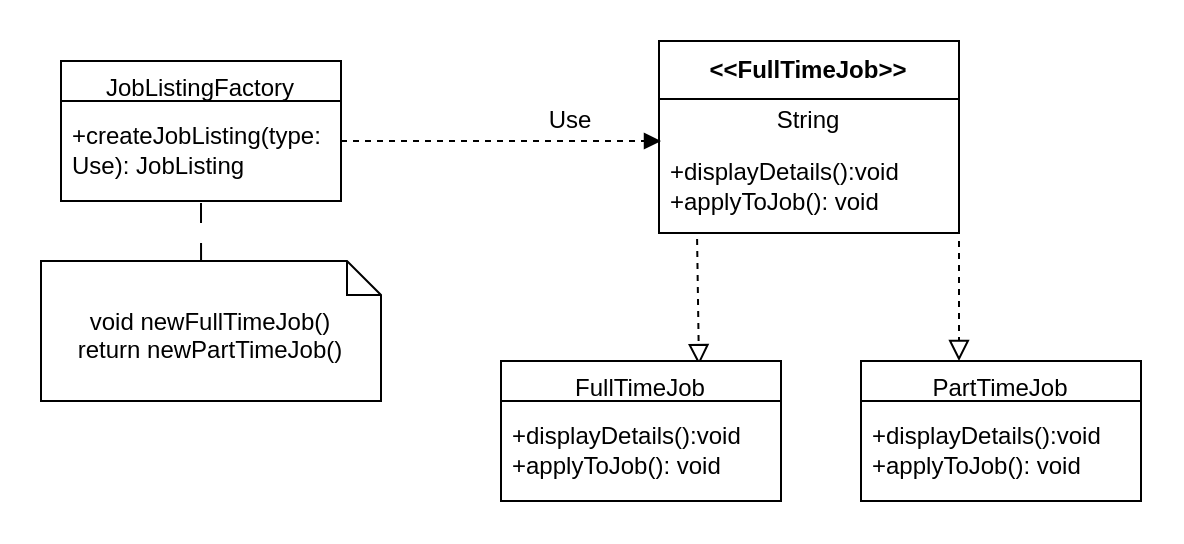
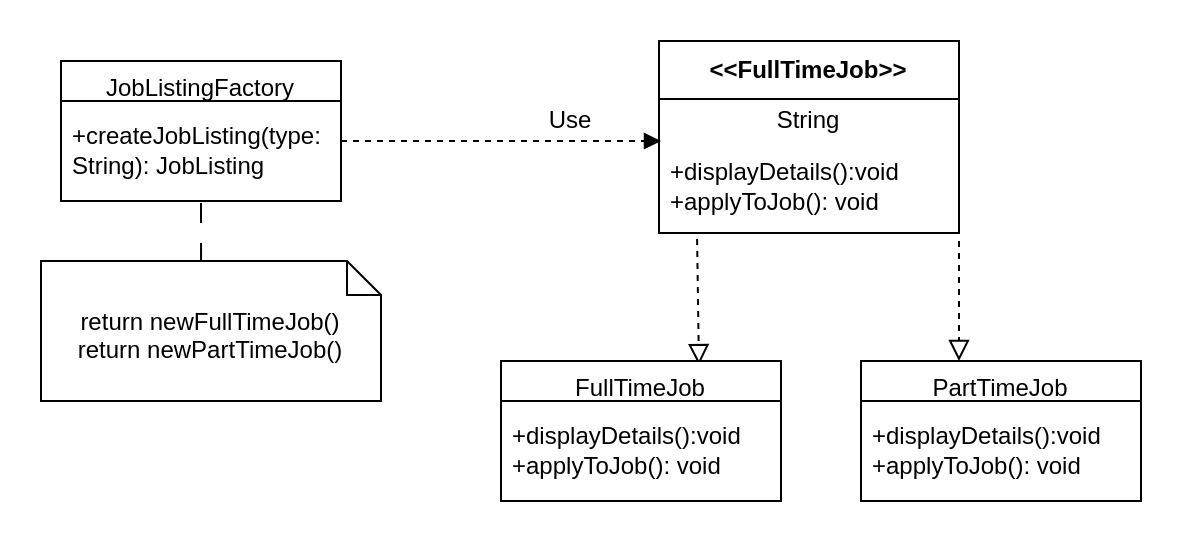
(203, 151) -> (203, 151)
(211, 338) -> (211, 338)
